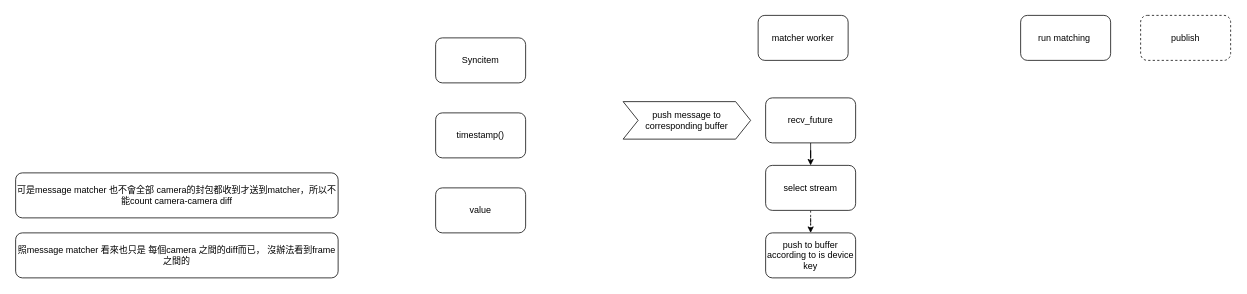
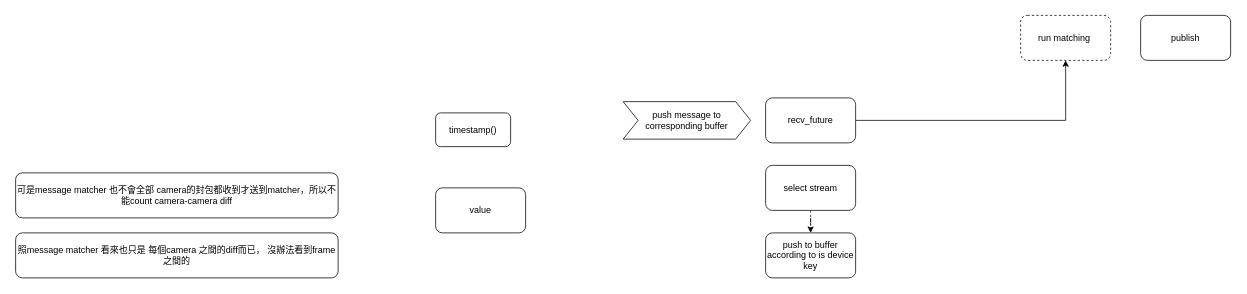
(803, 38) -> none
(1065, 38) -> (1065, 38)
(1185, 38) -> (1185, 38)
(480, 60) -> none
(480, 135) -> (473, 130)
(810, 157) -> (987, 120)
